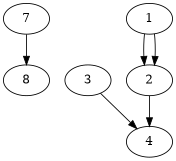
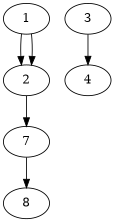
(149, 107) -> (26, 107)
